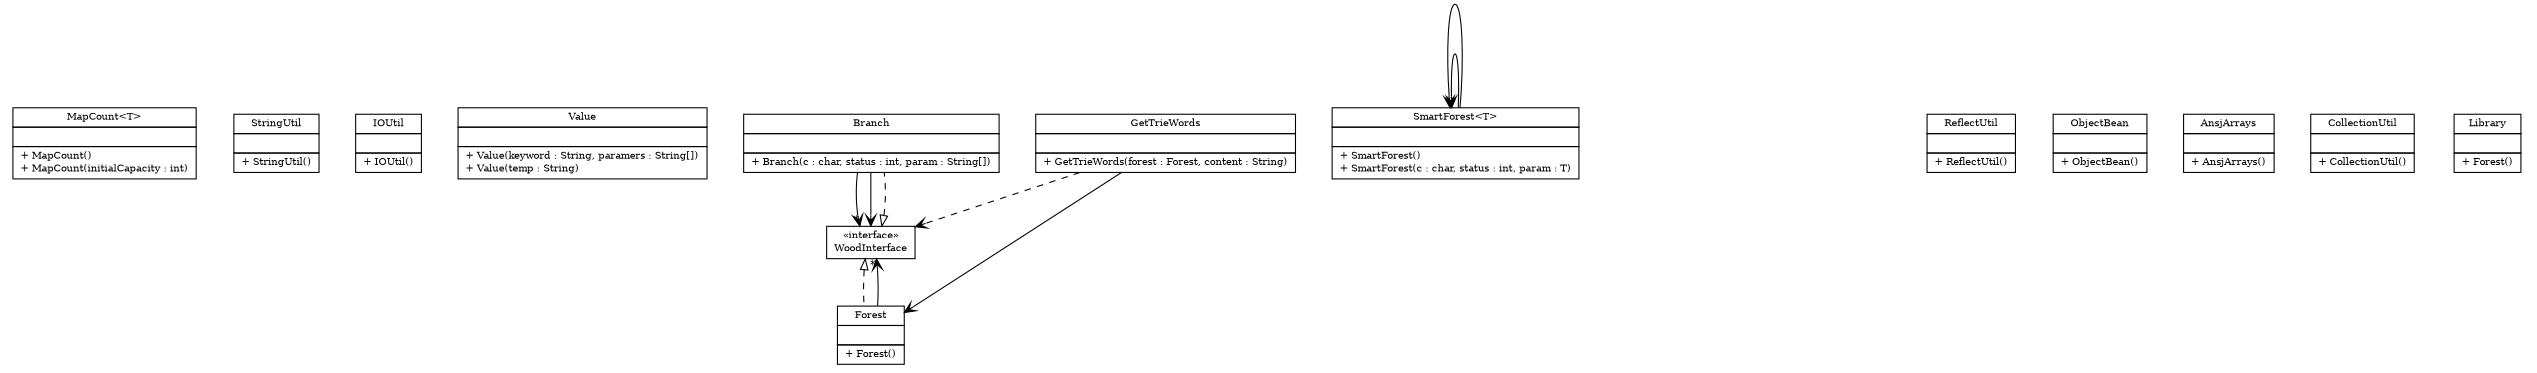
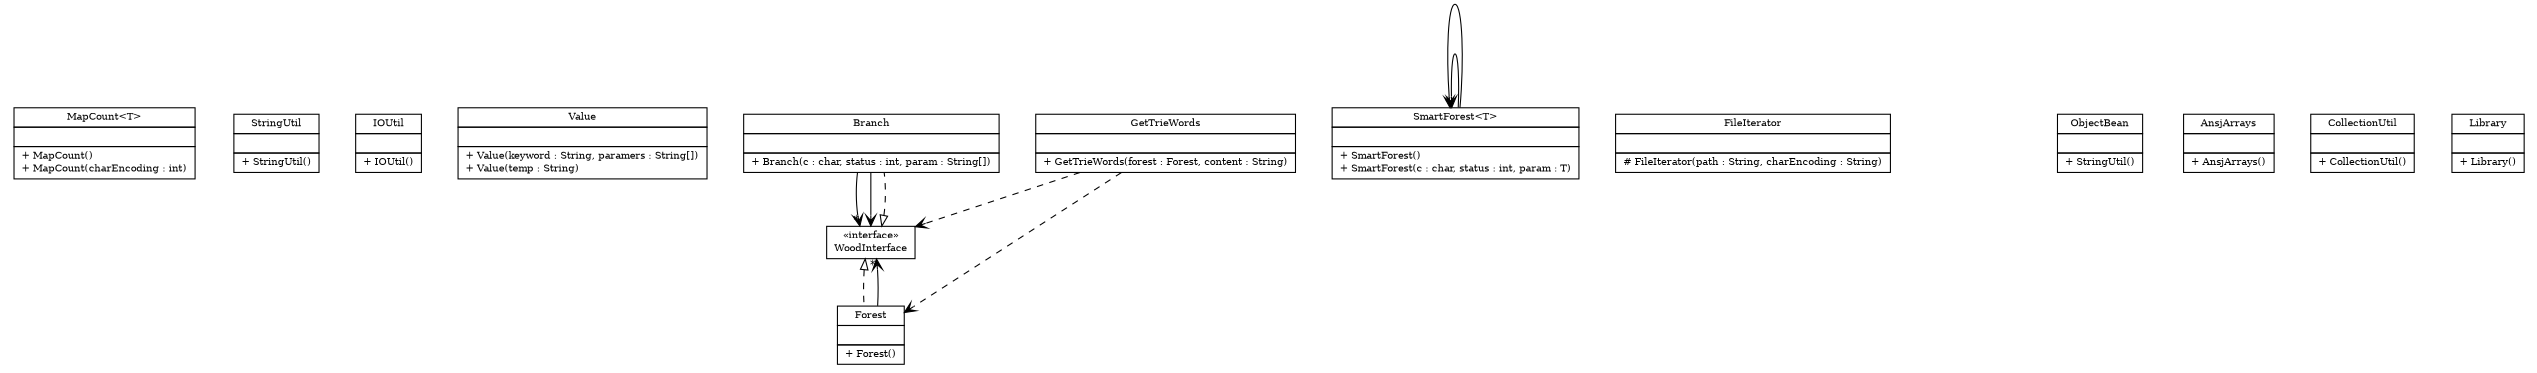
none -> (1752, 143)
(1971, 143) -> none
(2100, 162) -> (2100, 162)
(2488, 162) -> (2488, 162)
(105, 169) -> (105, 169)
(1017, 240) -> (1017, 240)
